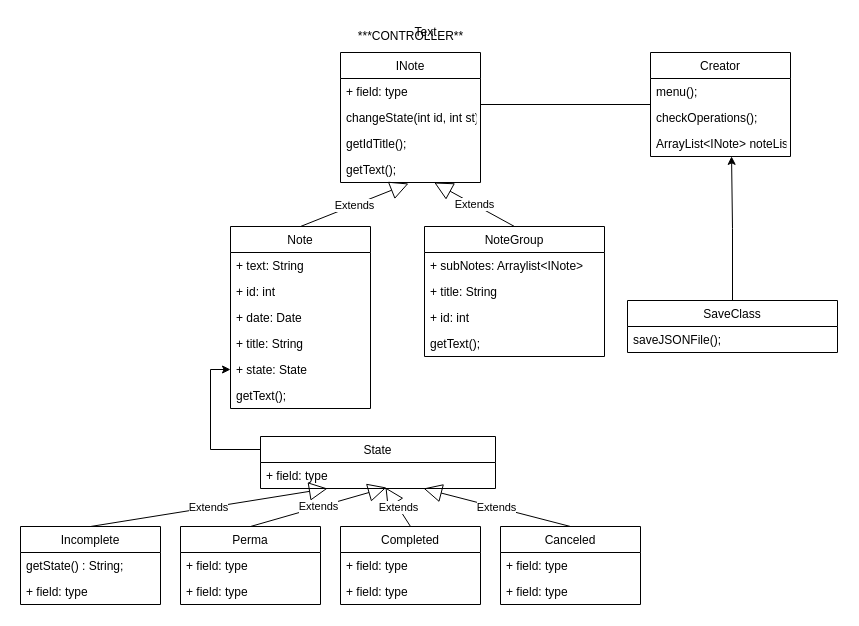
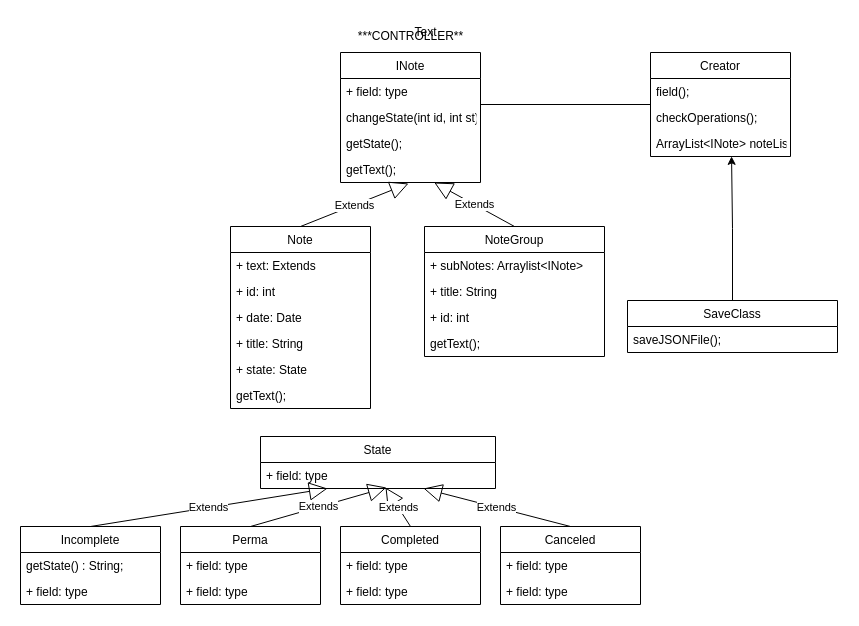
(678, 92) -> (678, 92)
(385, 144) -> (381, 144)
(277, 266) -> (282, 266)
(211, 428) -> none
